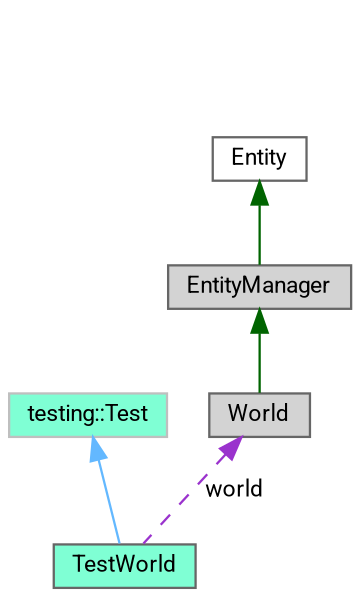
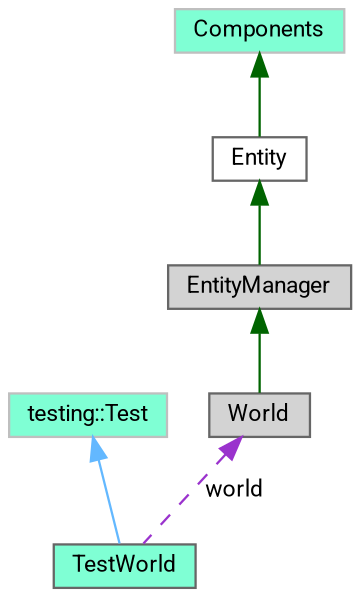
none -> (260, 31)
